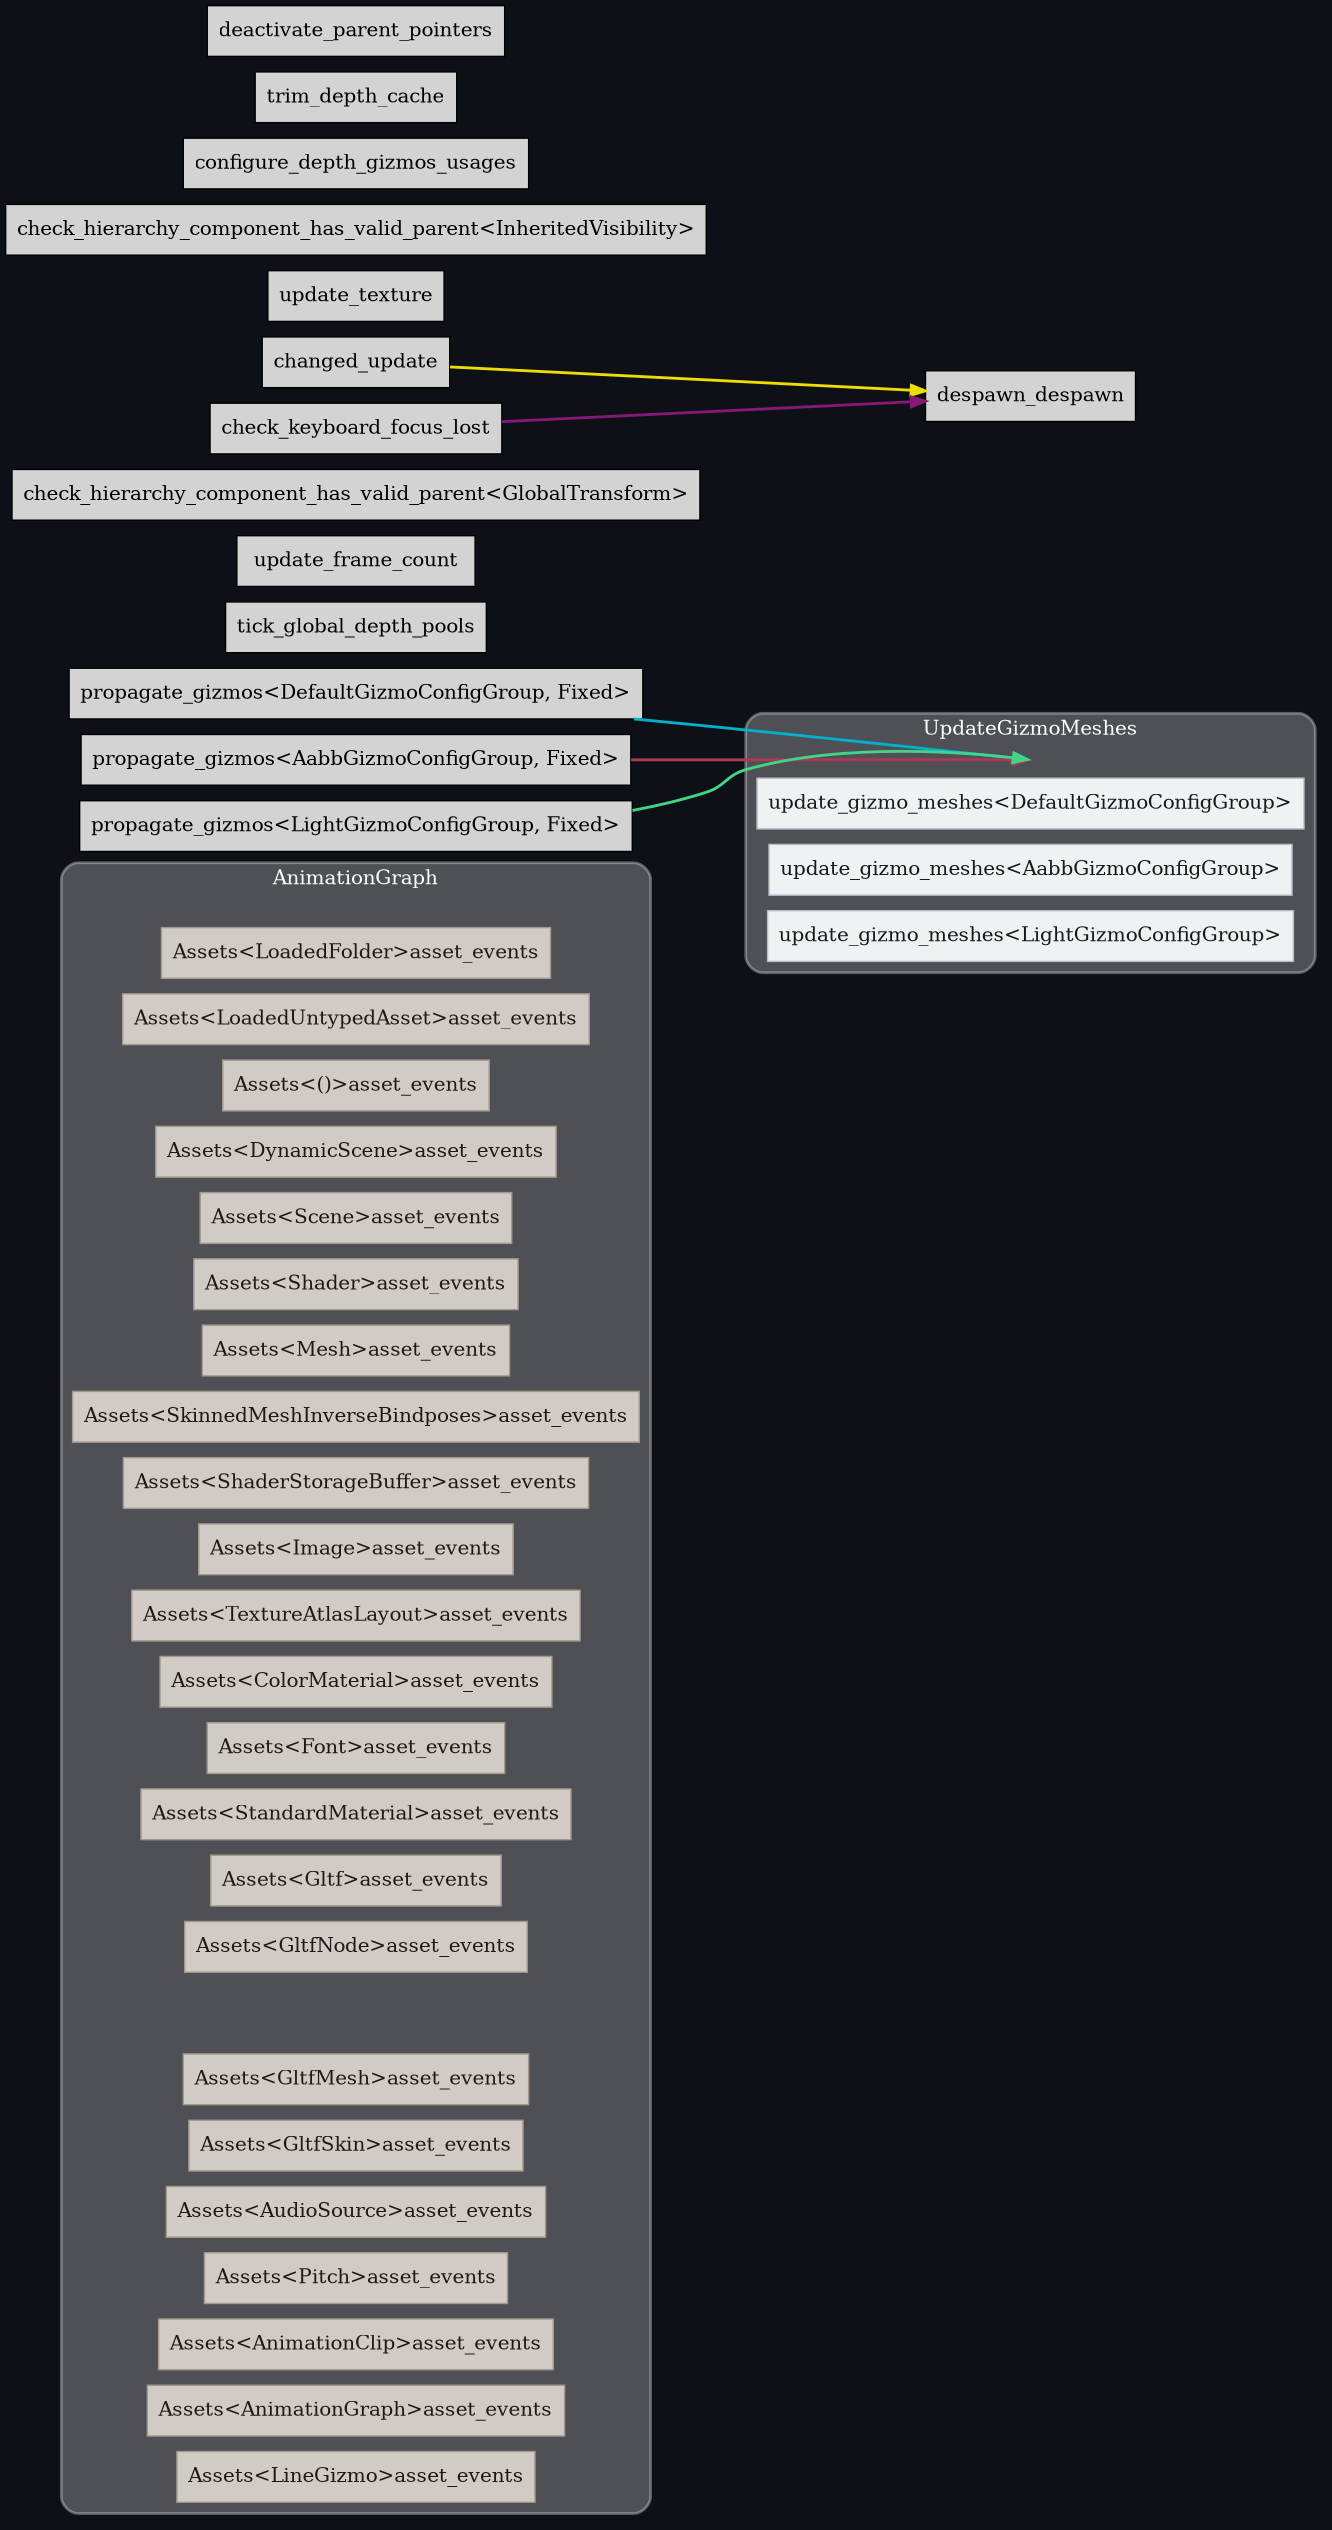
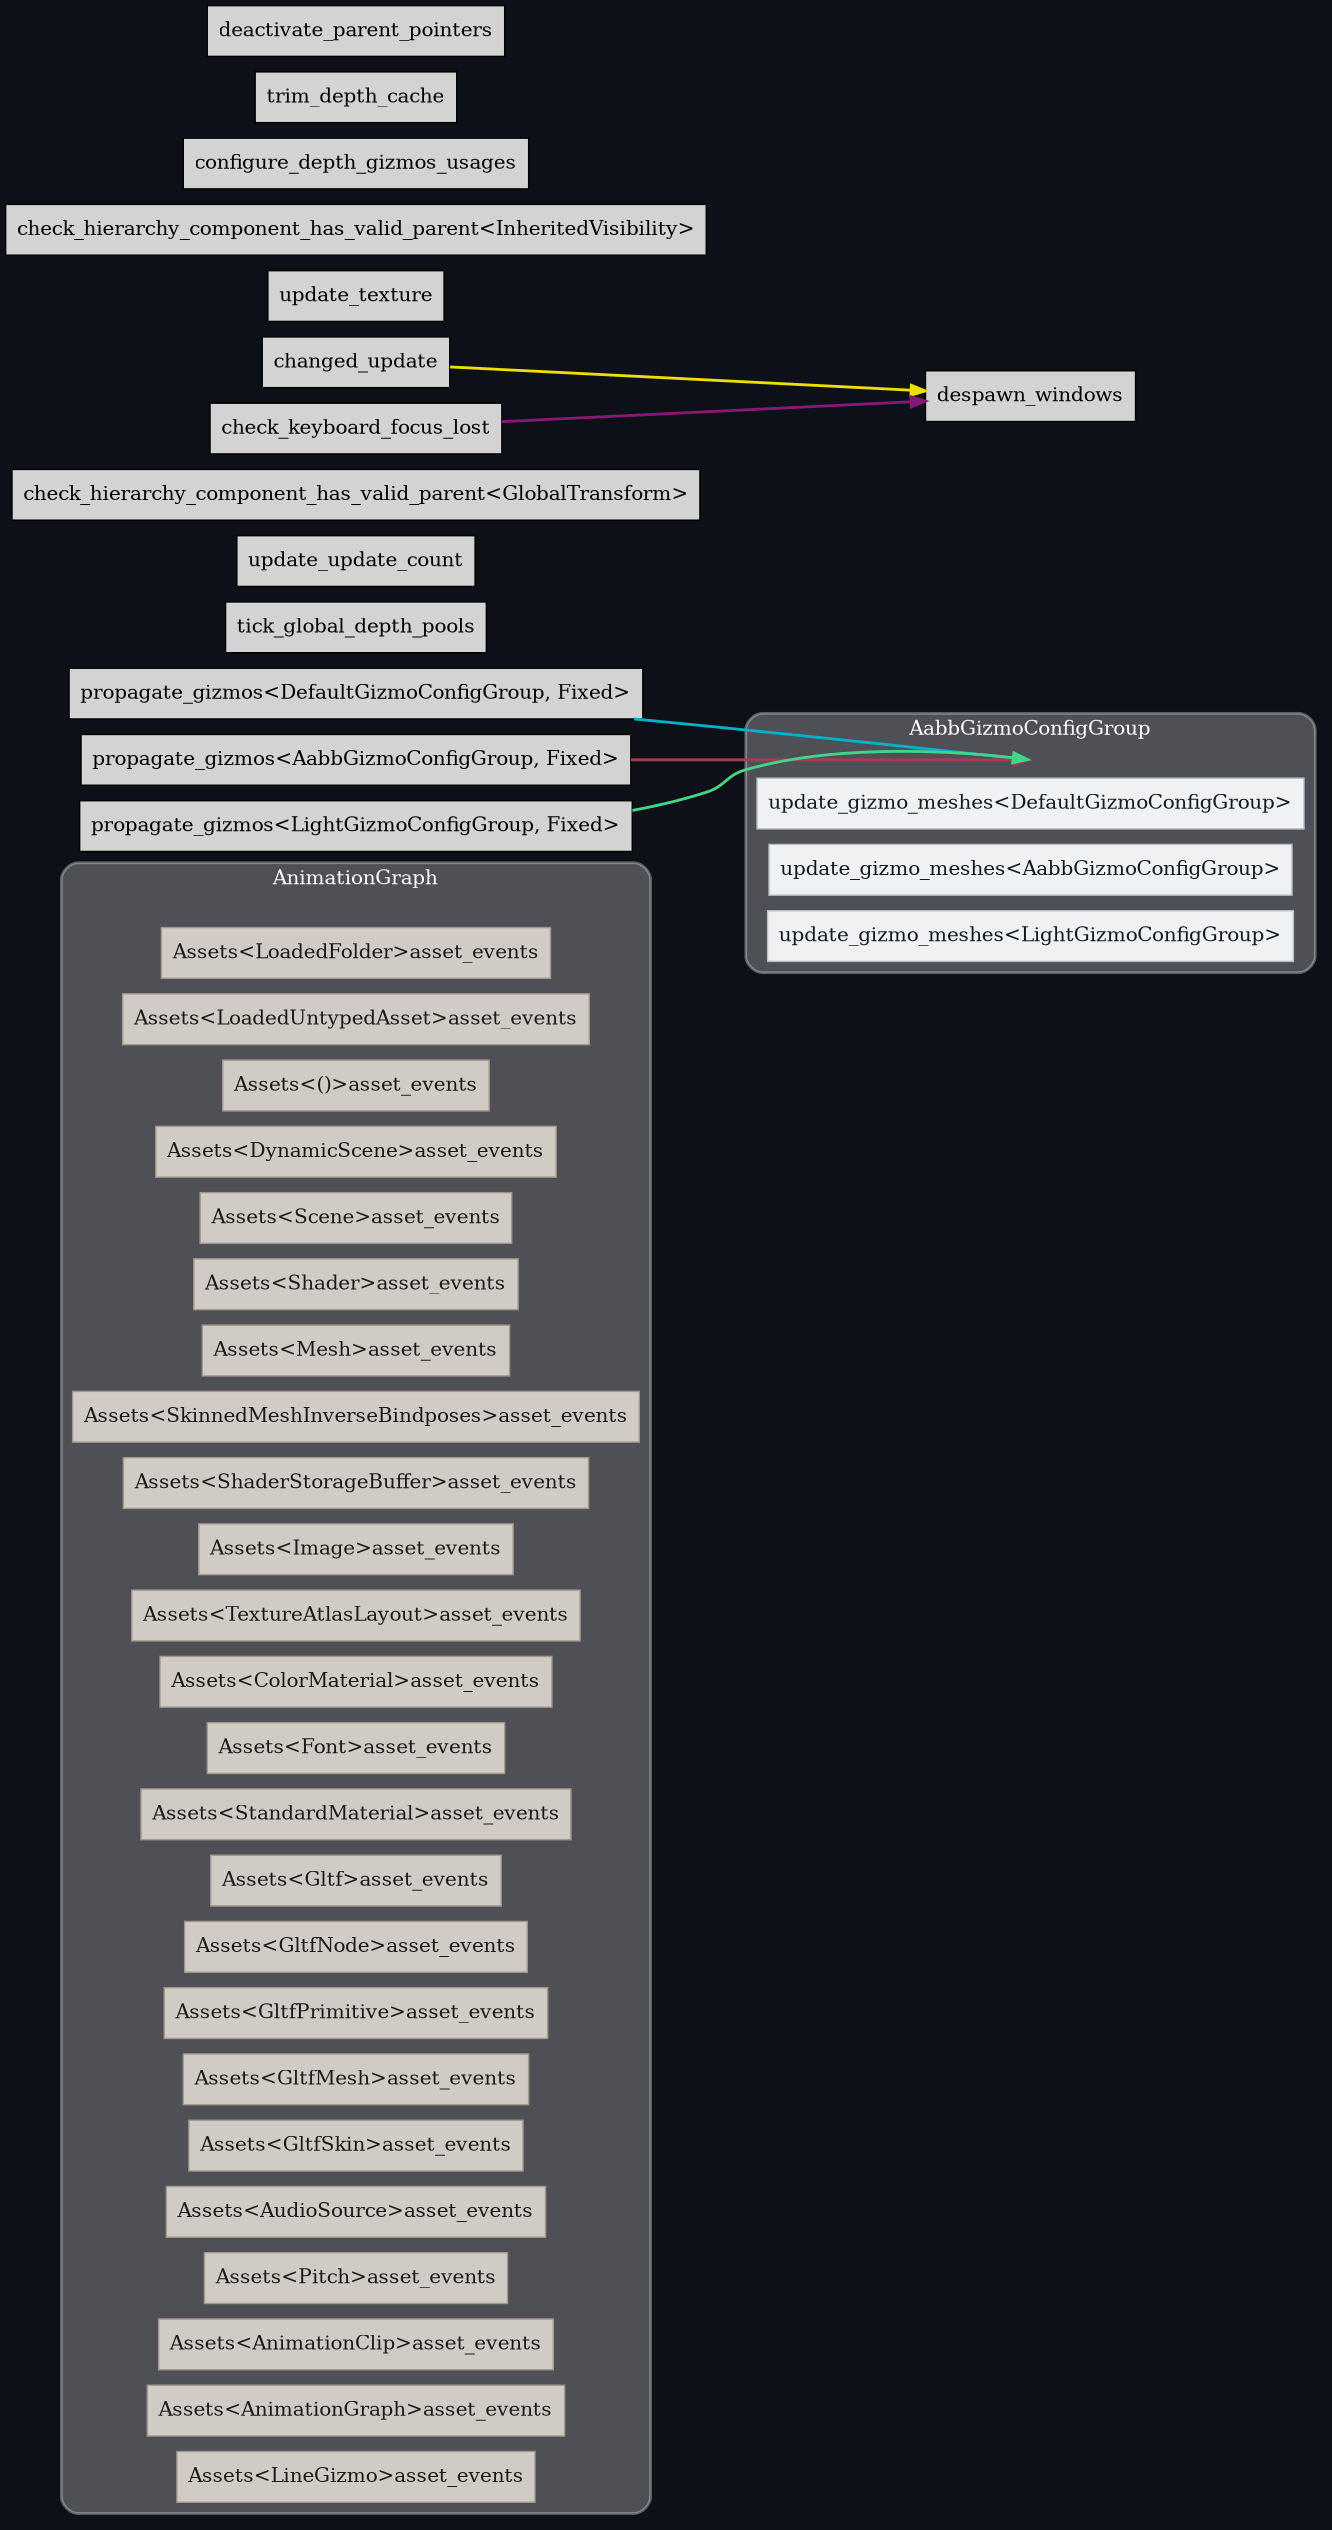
(1031, 396) -> (1031, 396)
(356, 561) -> (356, 561)
(1031, 730) -> (1031, 730)
none -> (356, 2013)
